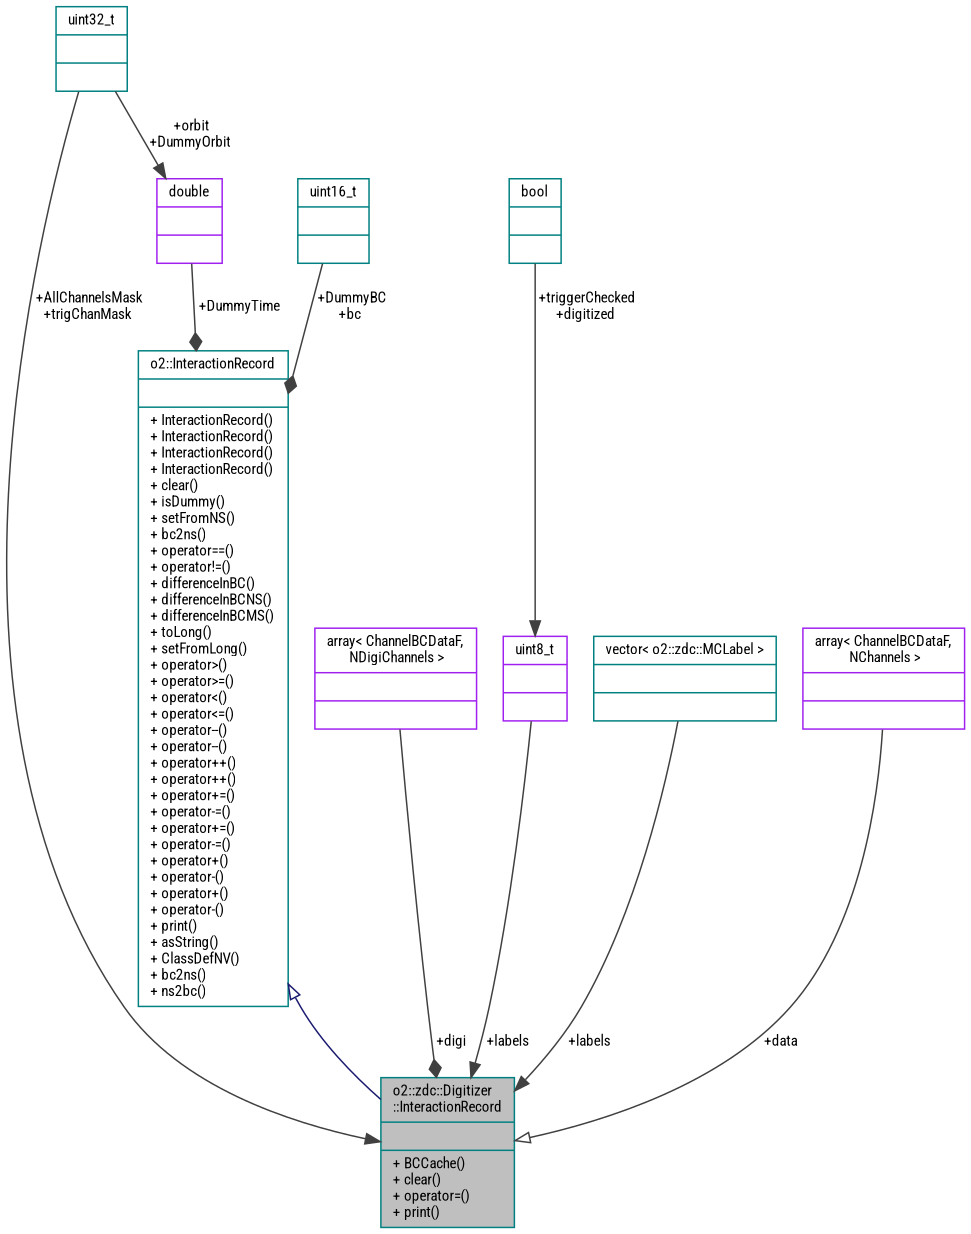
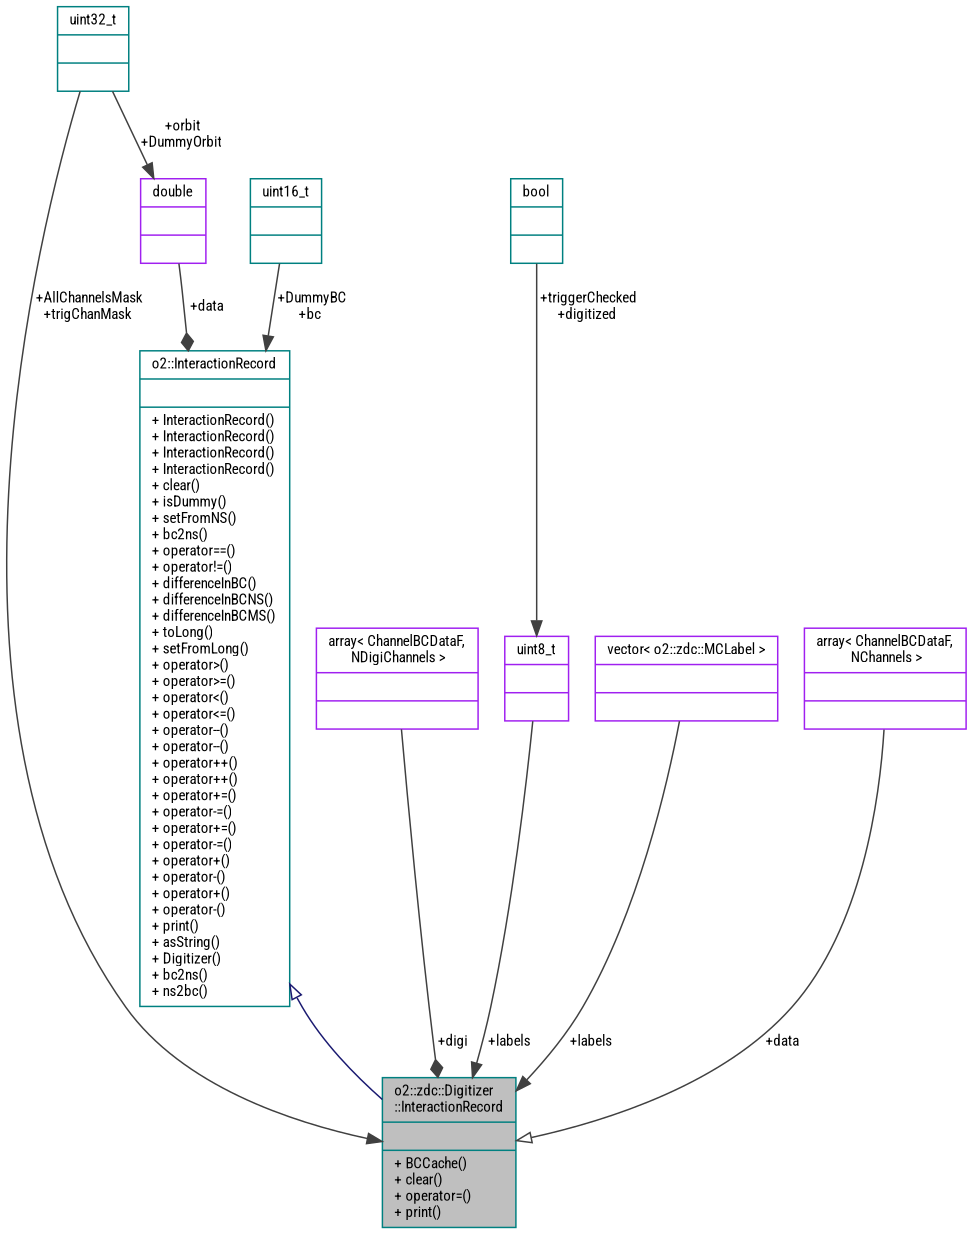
(238, 307) -> (205, 307)
(308, 320) -> (274, 300)
(685, 679) -> (686, 679)
(195, 959) -> (187, 959)
